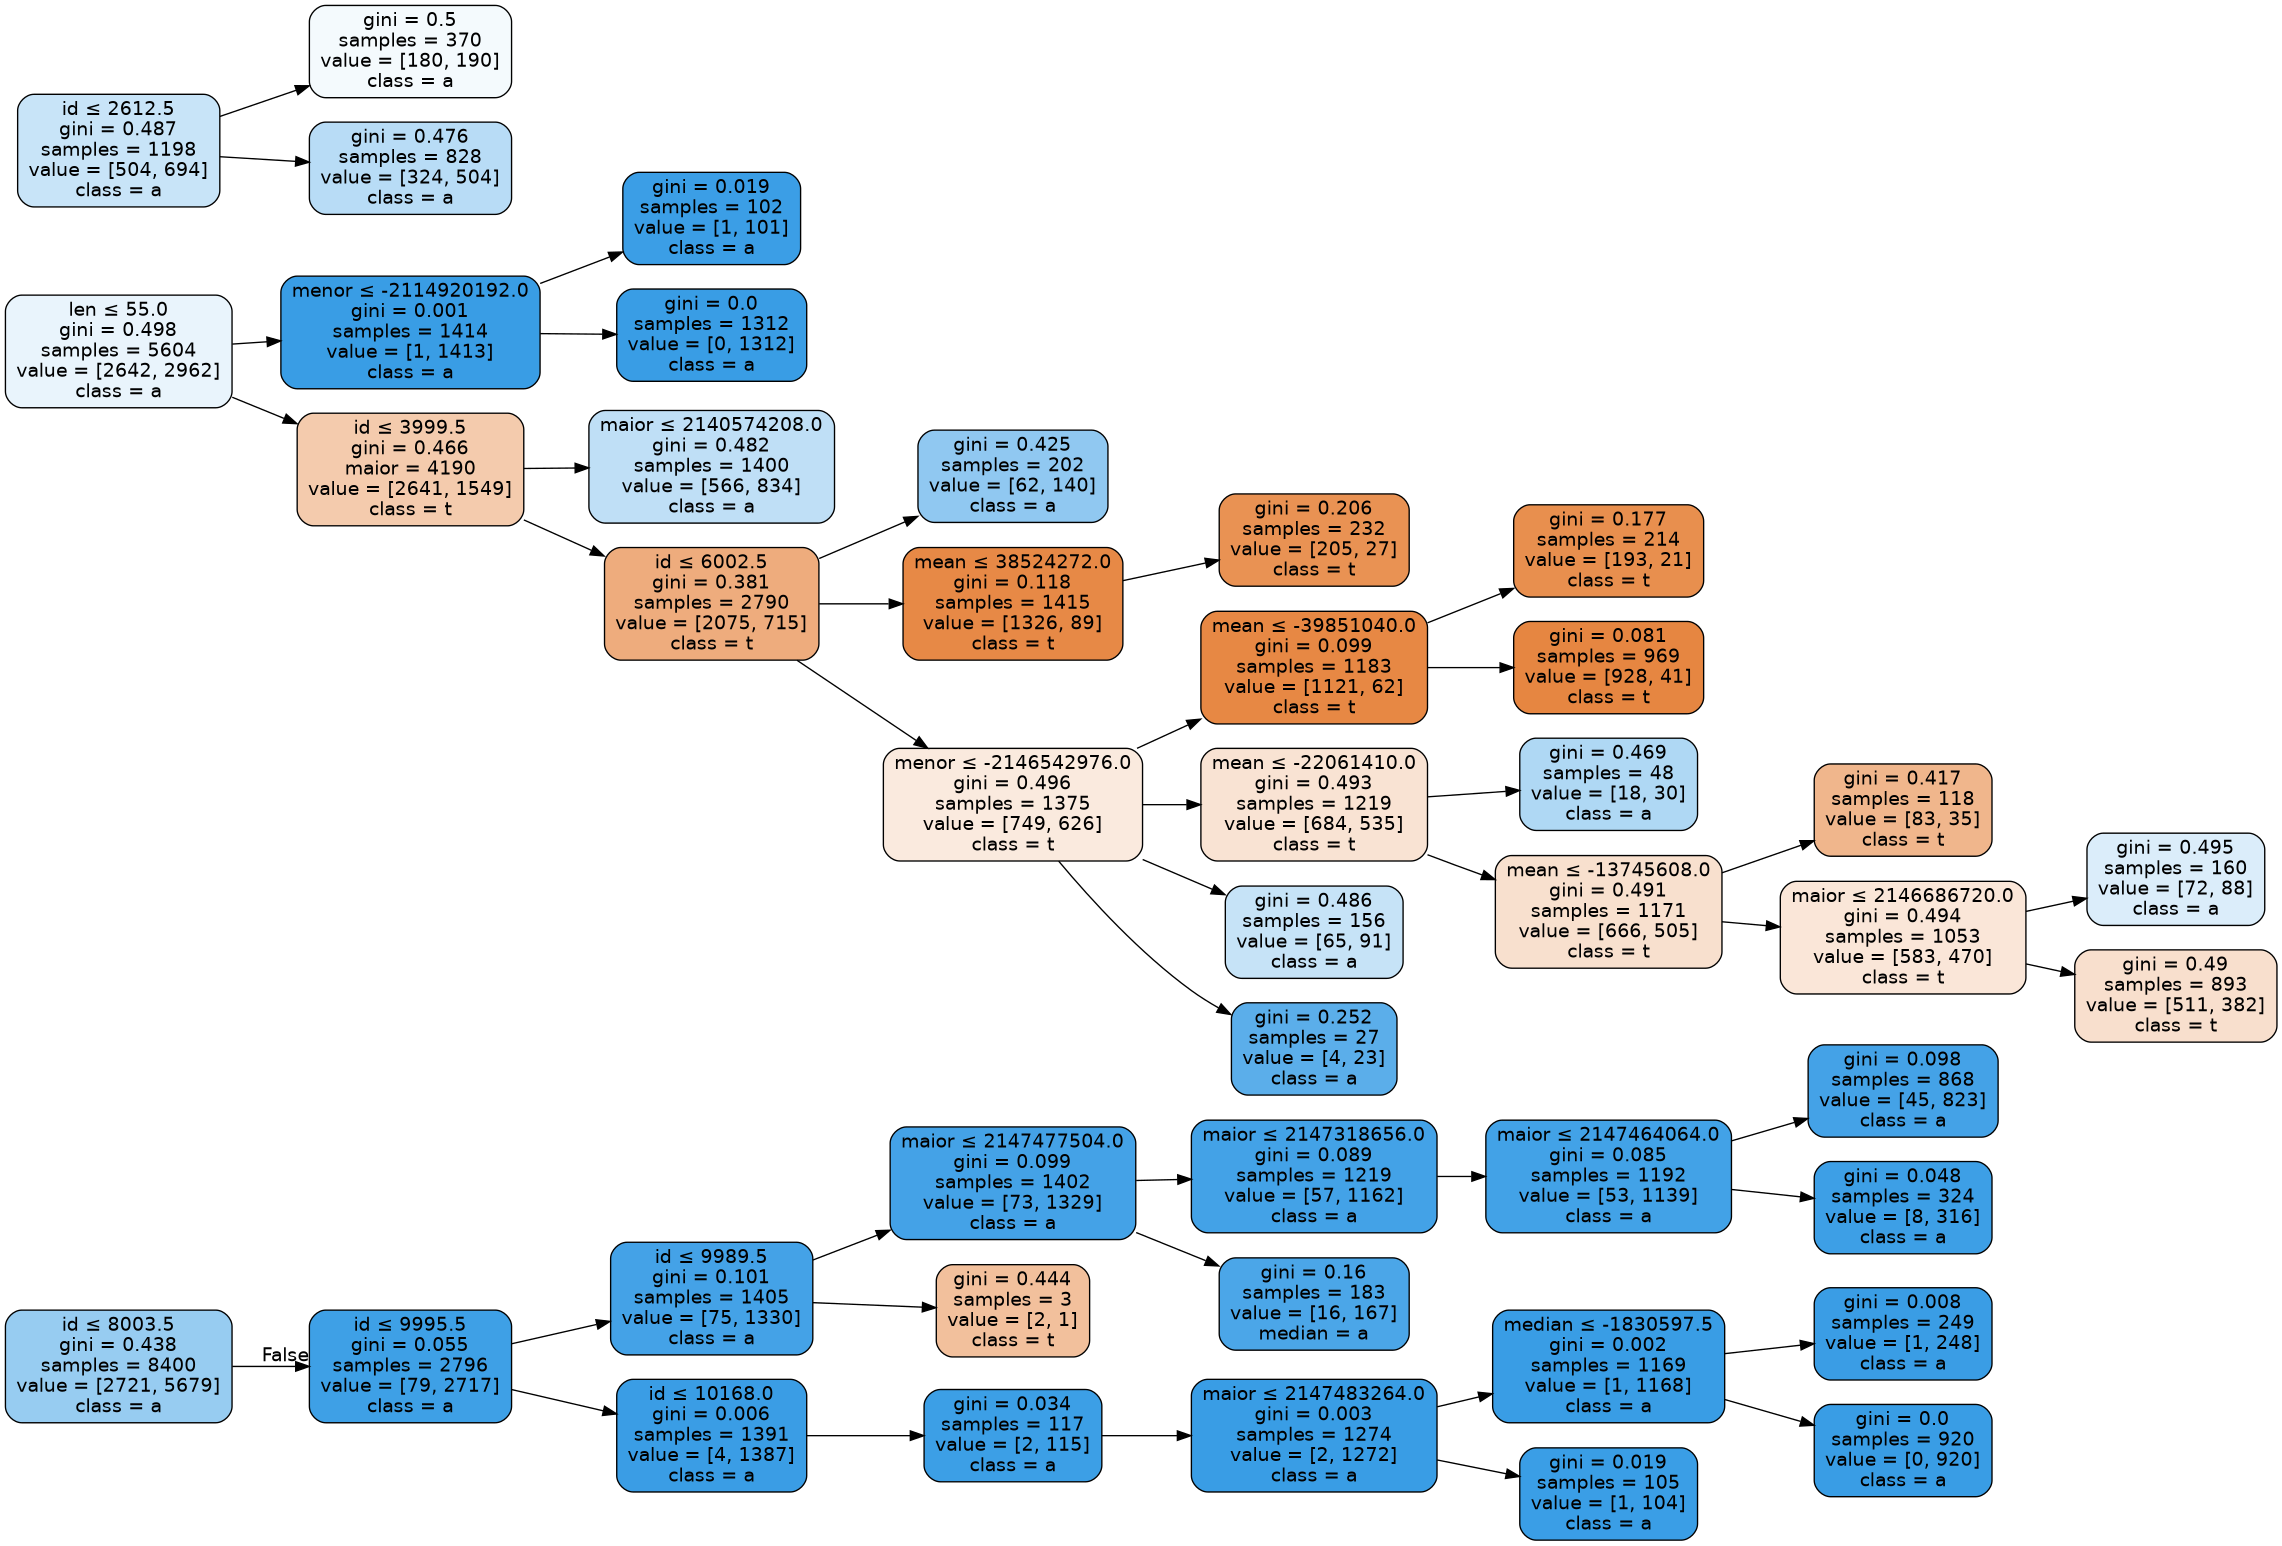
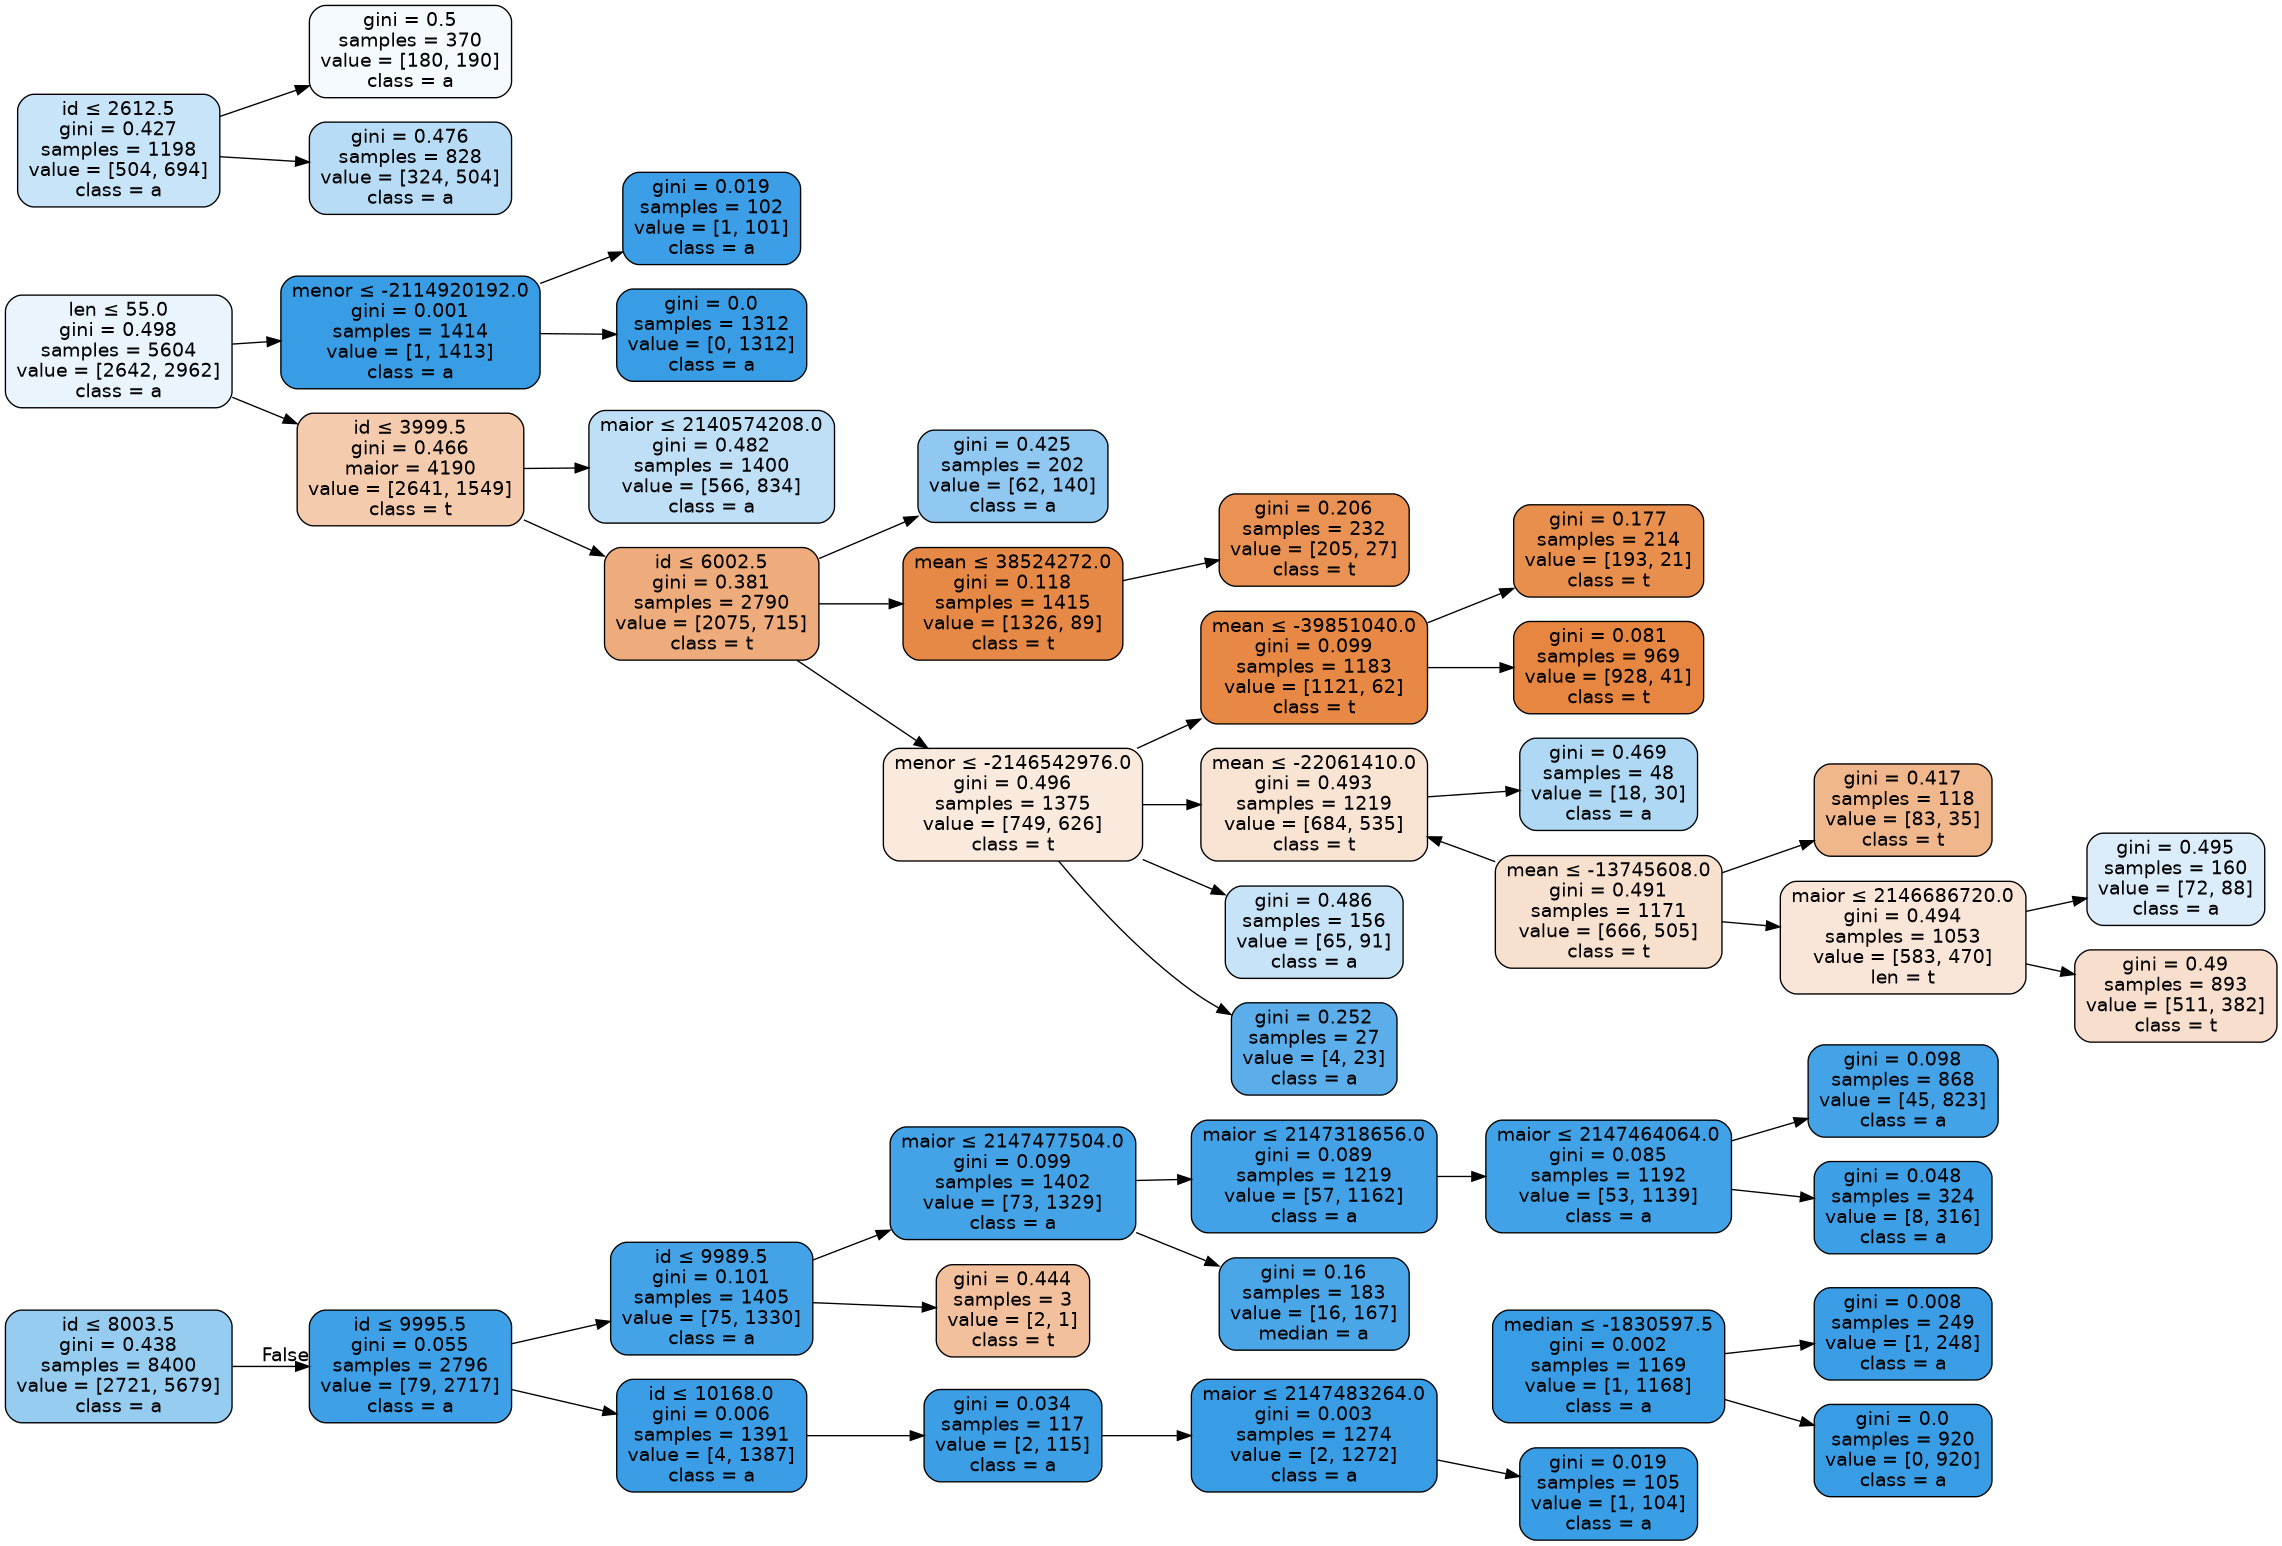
(119, 130) -> (119, 130)
(1455, 865) -> (1468, 852)
(1903, 978) -> (1903, 978)
(1458, 1402) -> none
